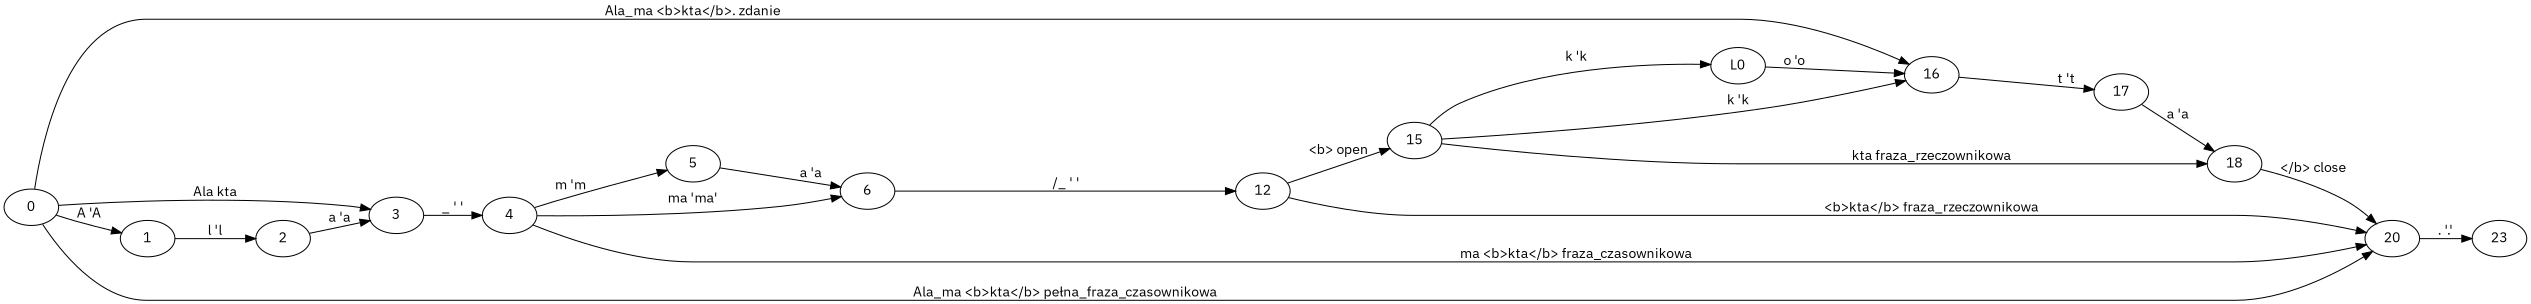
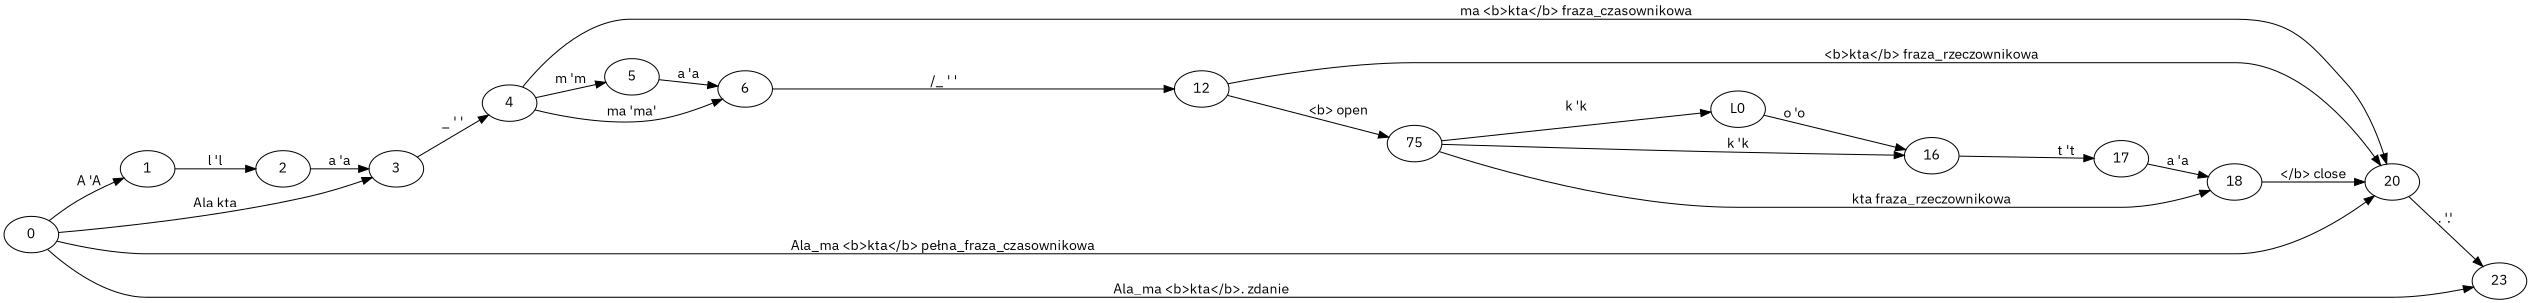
(917, 19) -> (1249, 297)
(1415, 141) -> (1415, 144)
